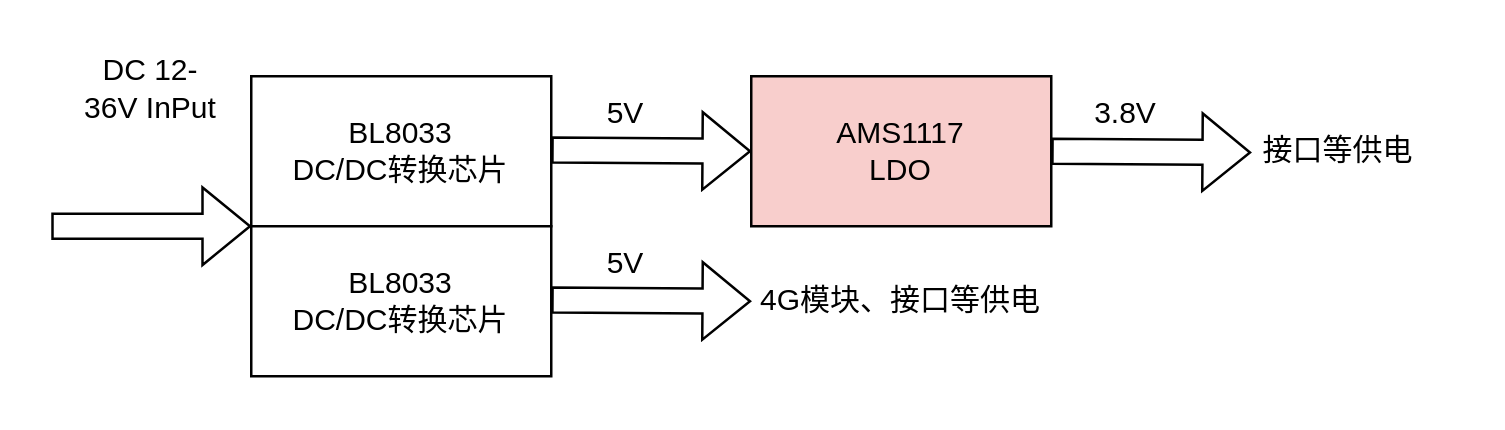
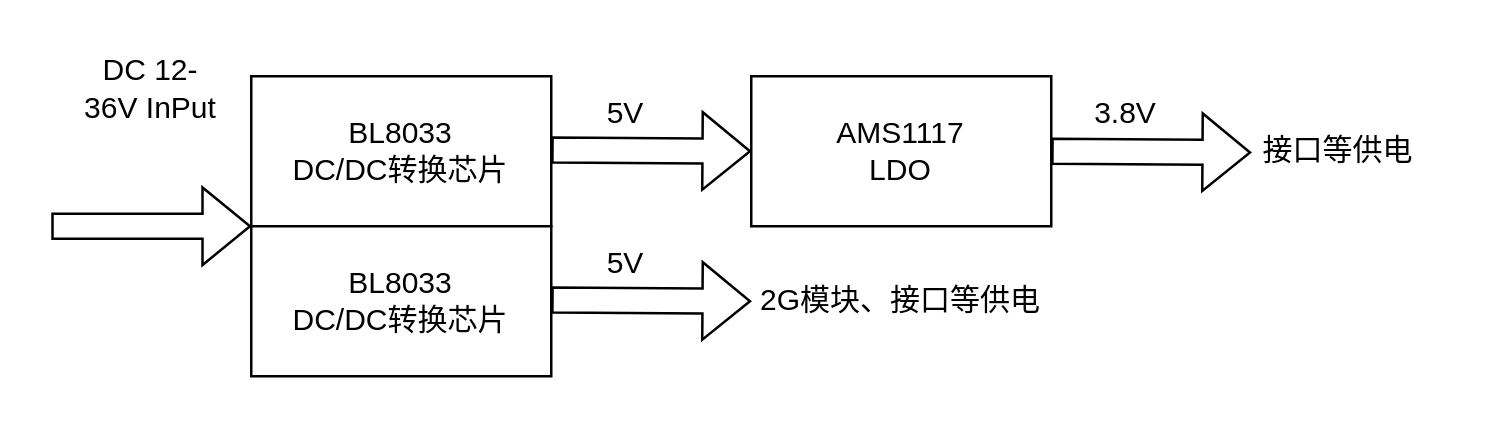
(901, 151) -> (901, 151)
(901, 301) -> (901, 301)
